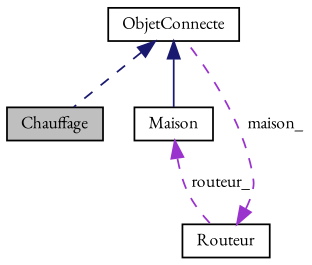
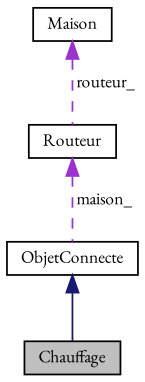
(108, 80) -> (72, 317)
(174, 83) -> none
